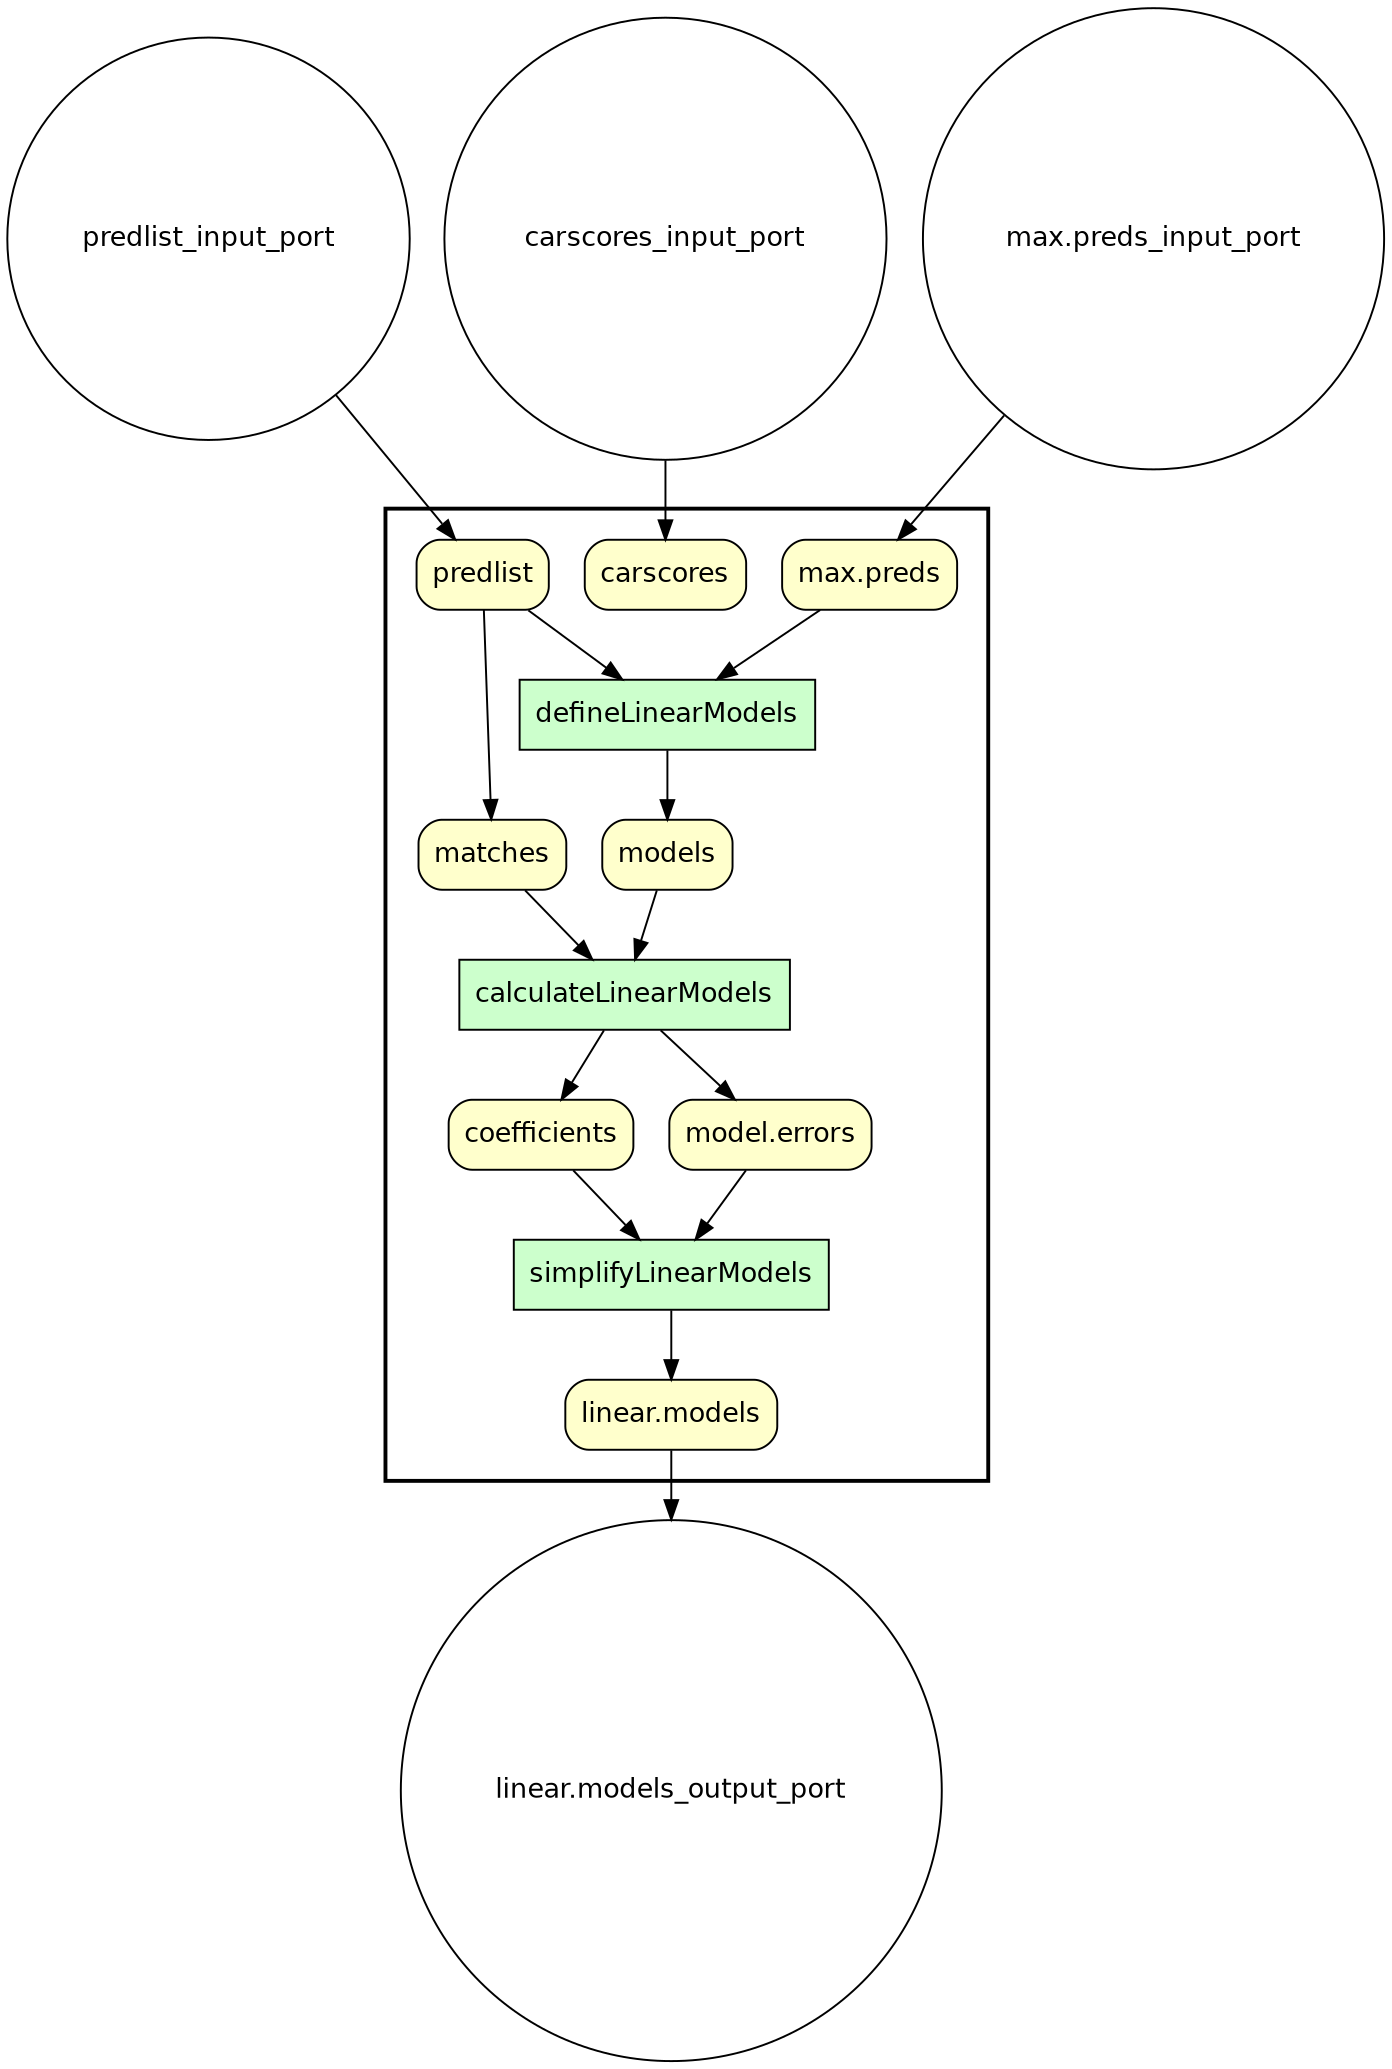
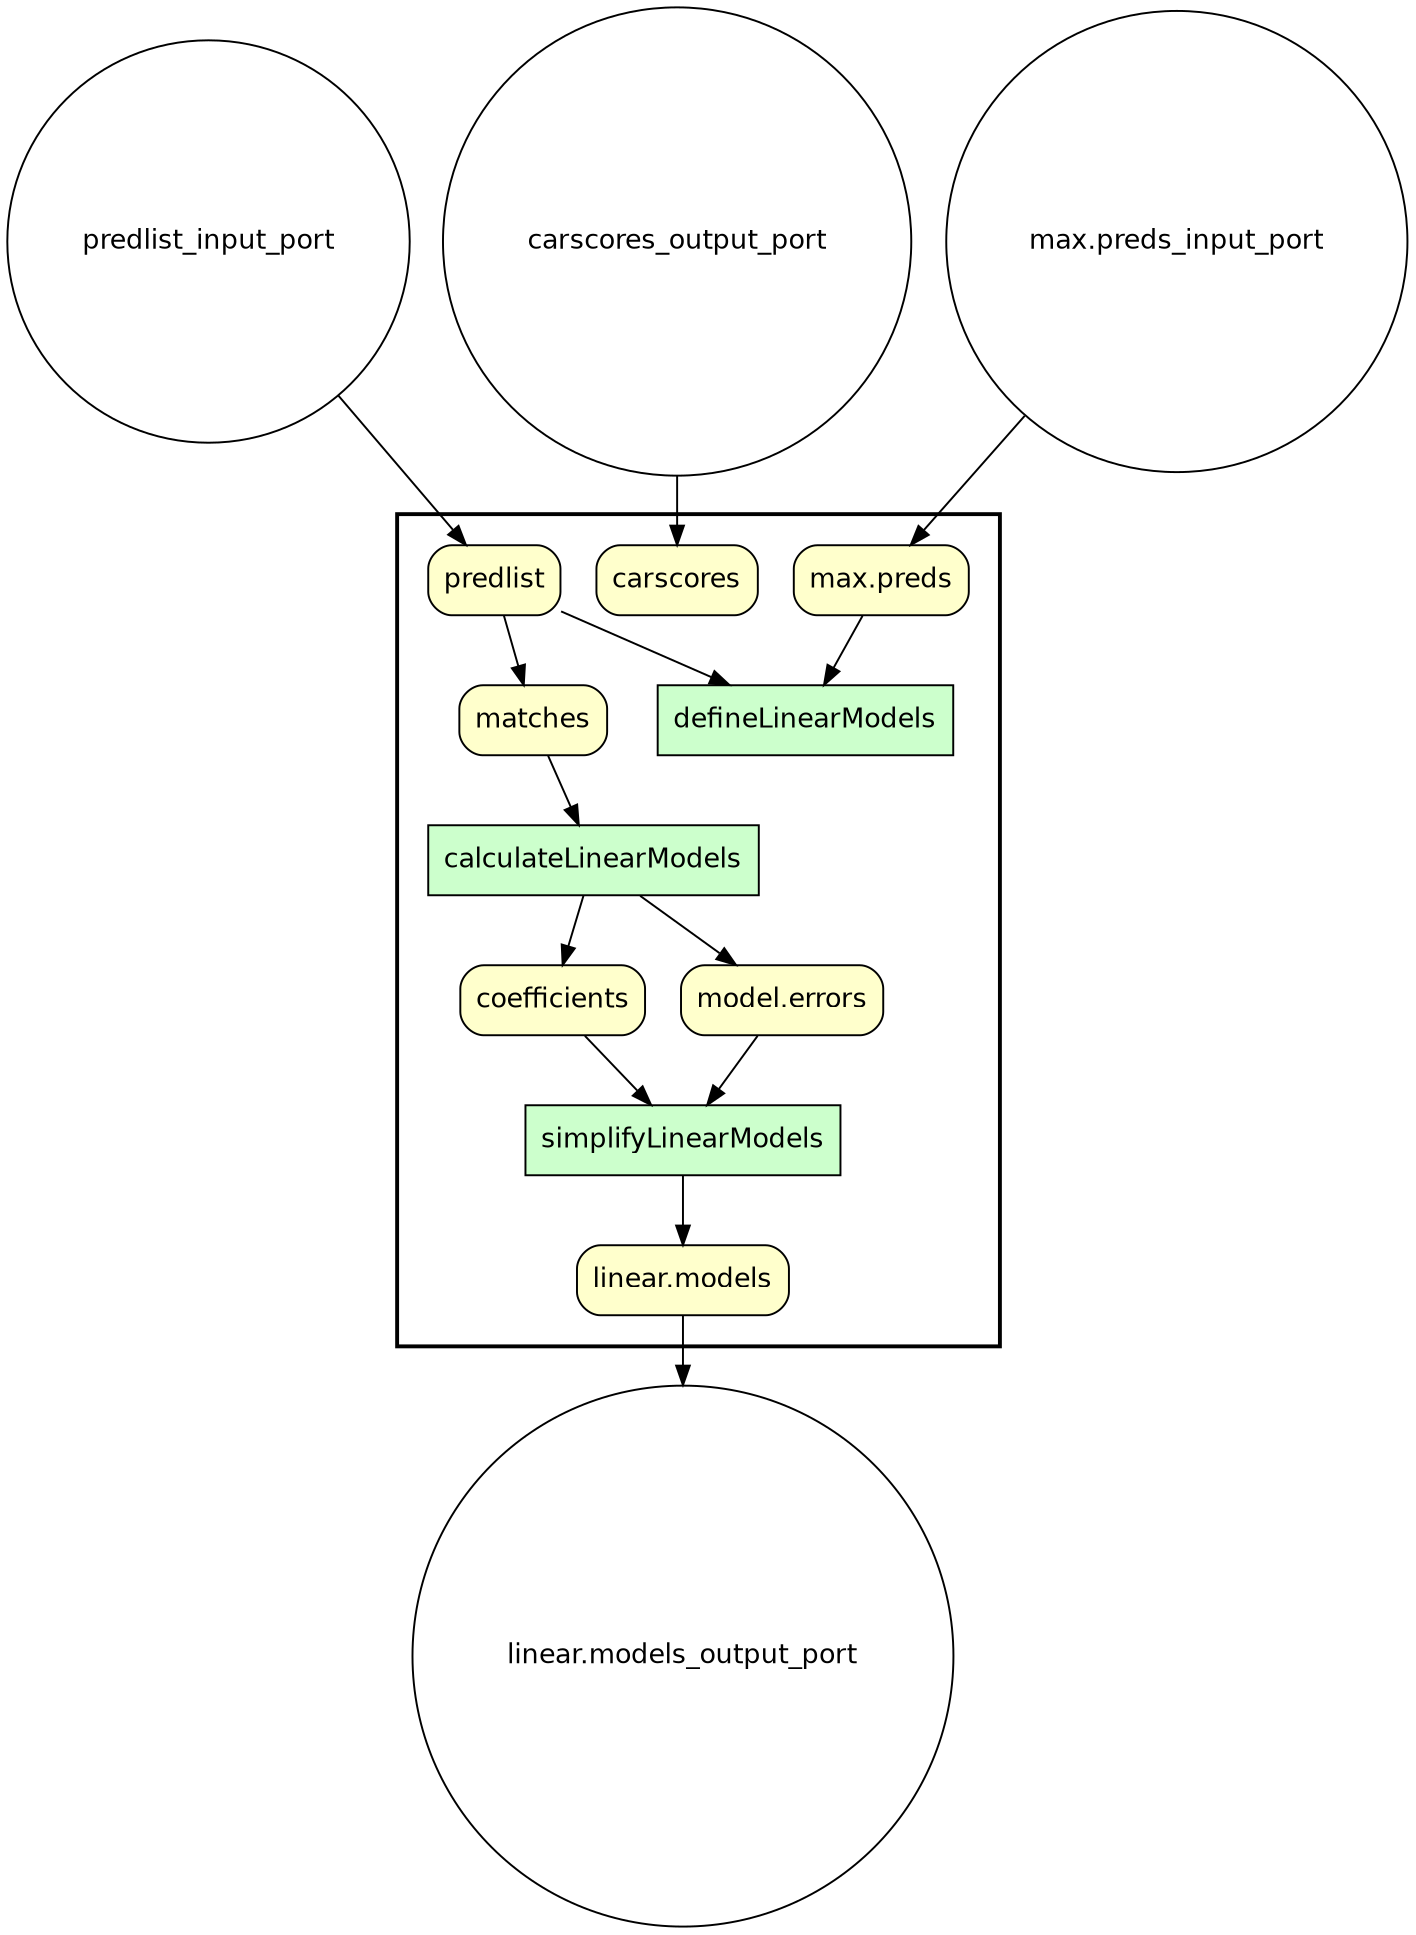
(665, 239) -> (677, 242)
(667, 855) -> none
